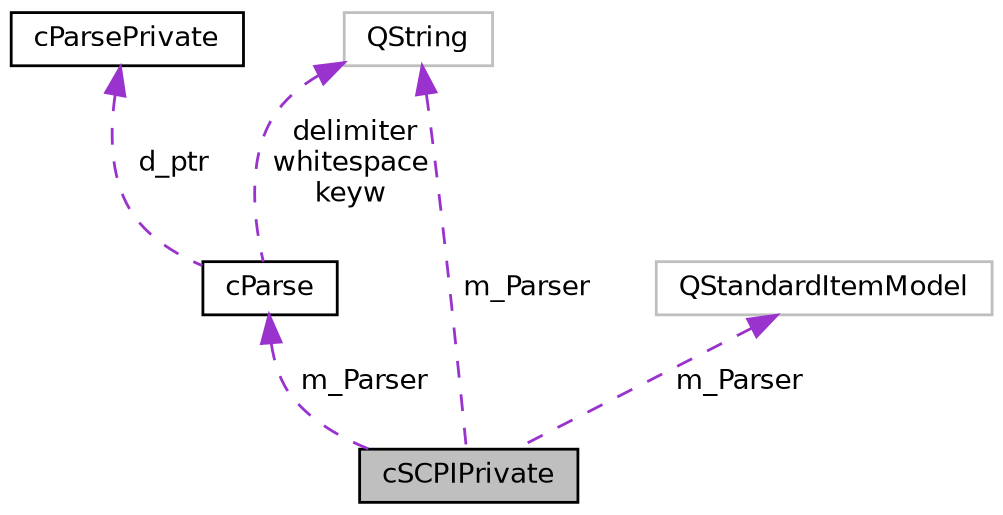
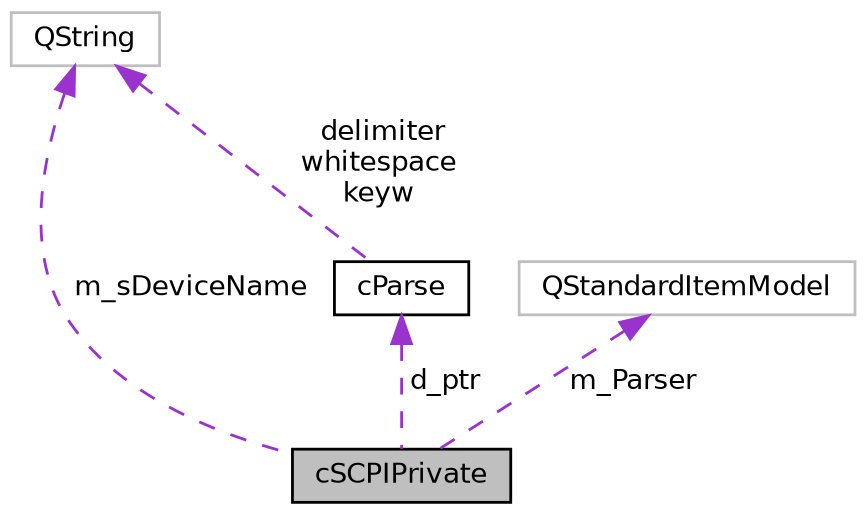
(127, 39) -> none
(523, 288) -> (188, 288)
(361, 382) -> (441, 382)
